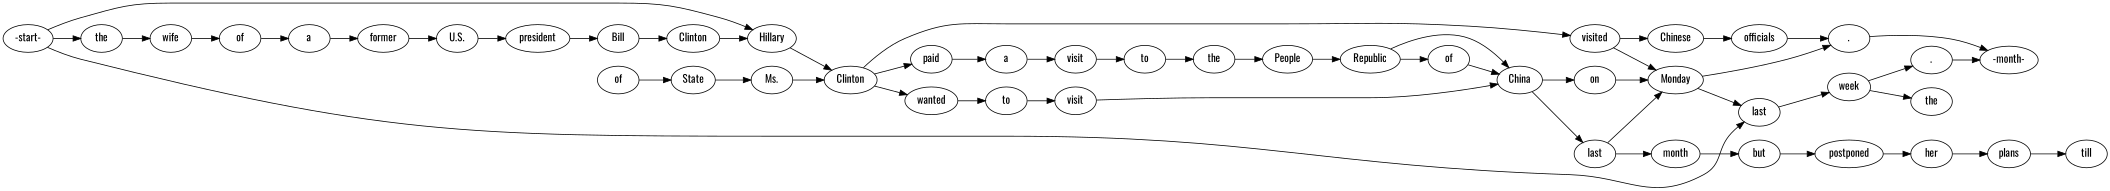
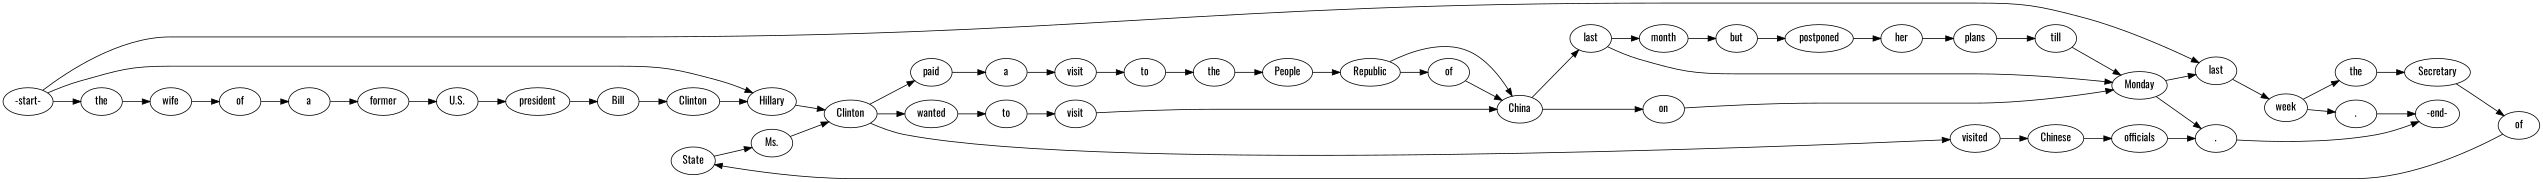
(1631, 57) -> (2093, 59)
(2009, 60) -> (2437, 114)
none -> (2437, 72)
